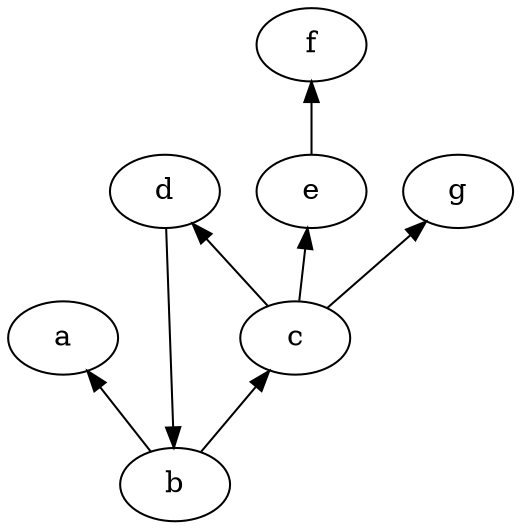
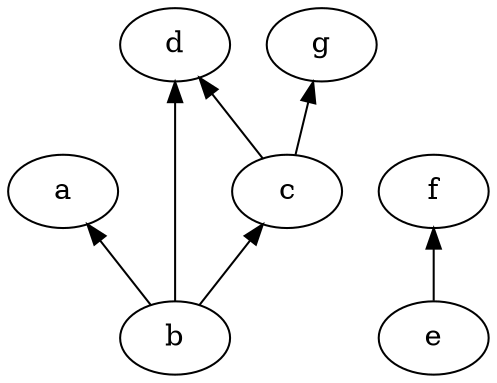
(302, 275) -> none
(170, 328) -> (175, 202)
